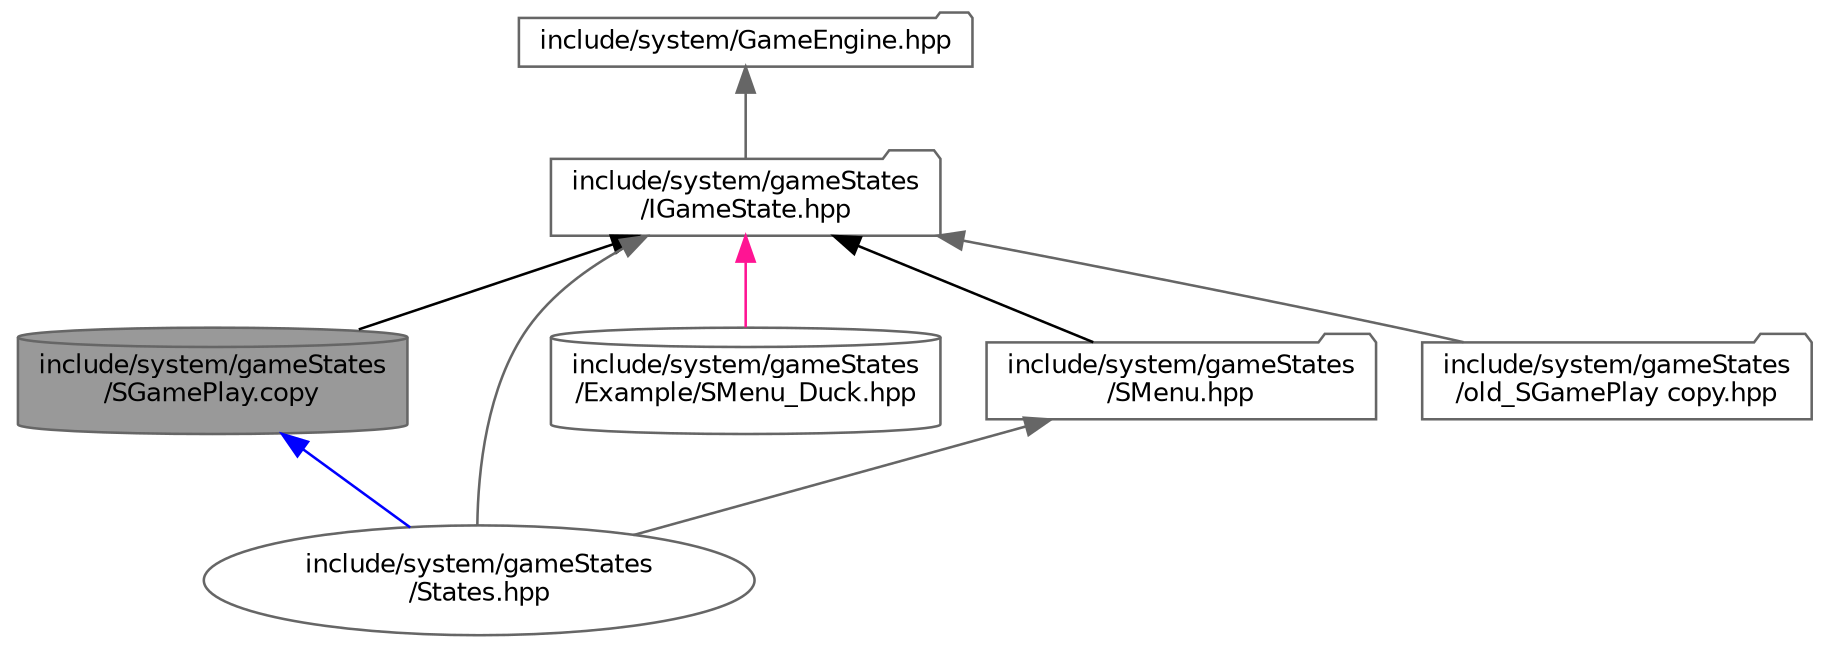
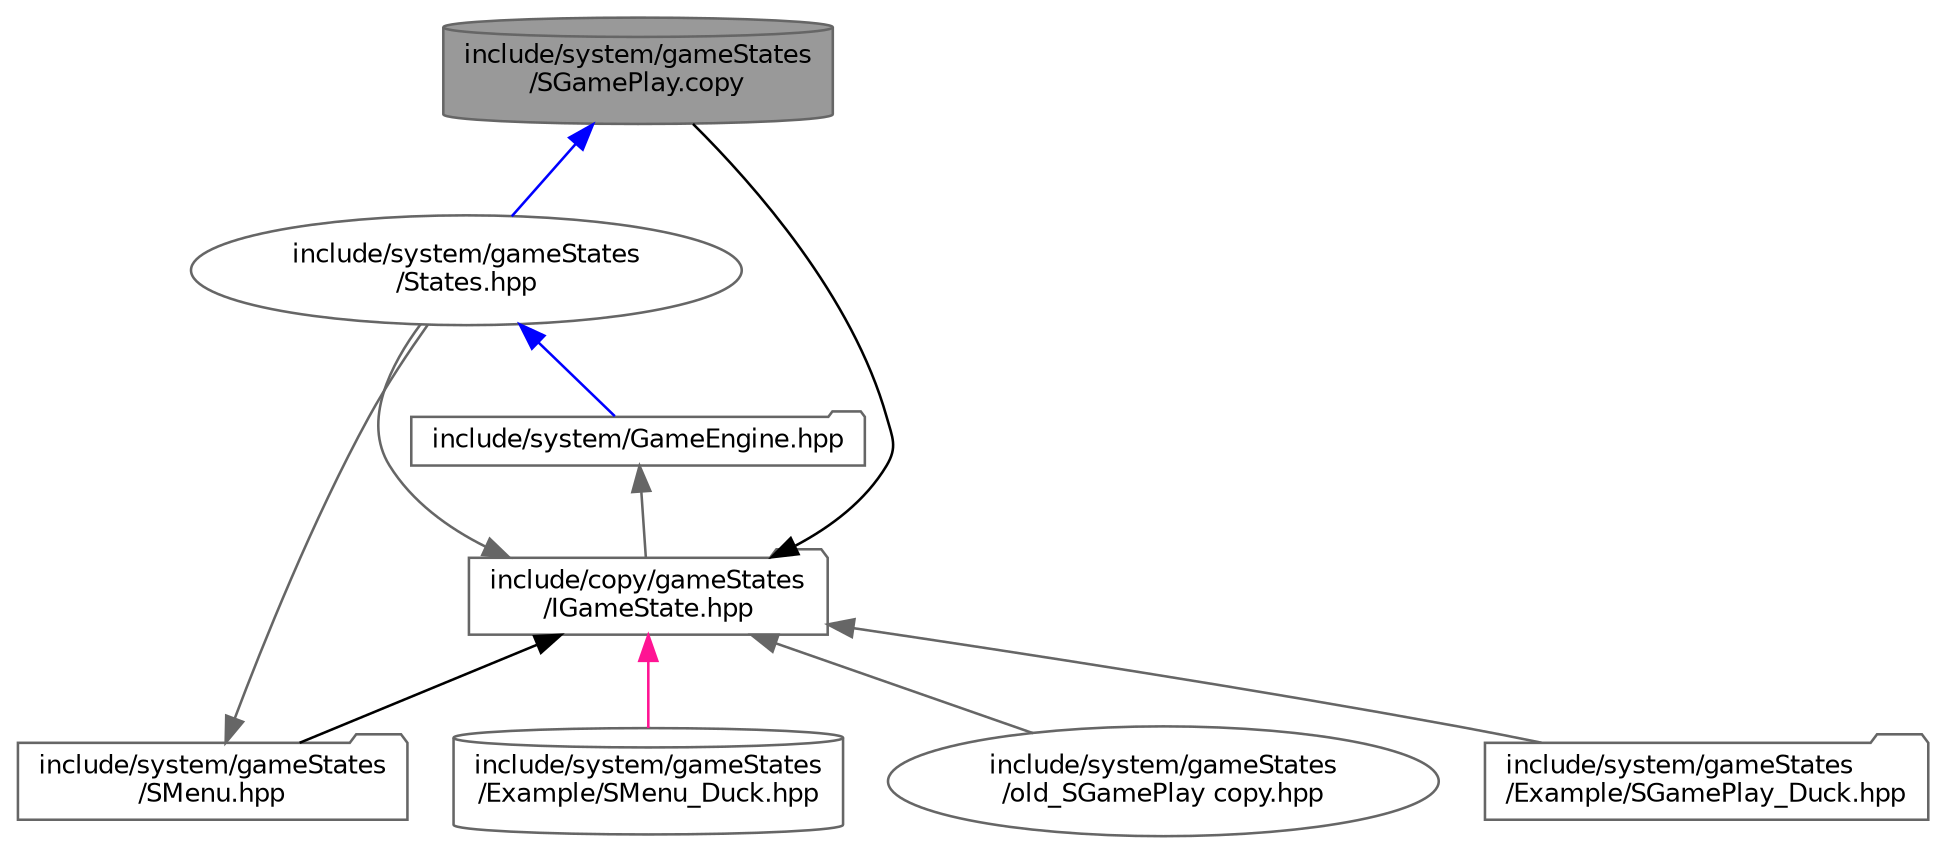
(746, 197) -> (648, 596)
none -> (577, 379)
(1617, 381) -> (1163, 781)
none -> (1707, 781)
